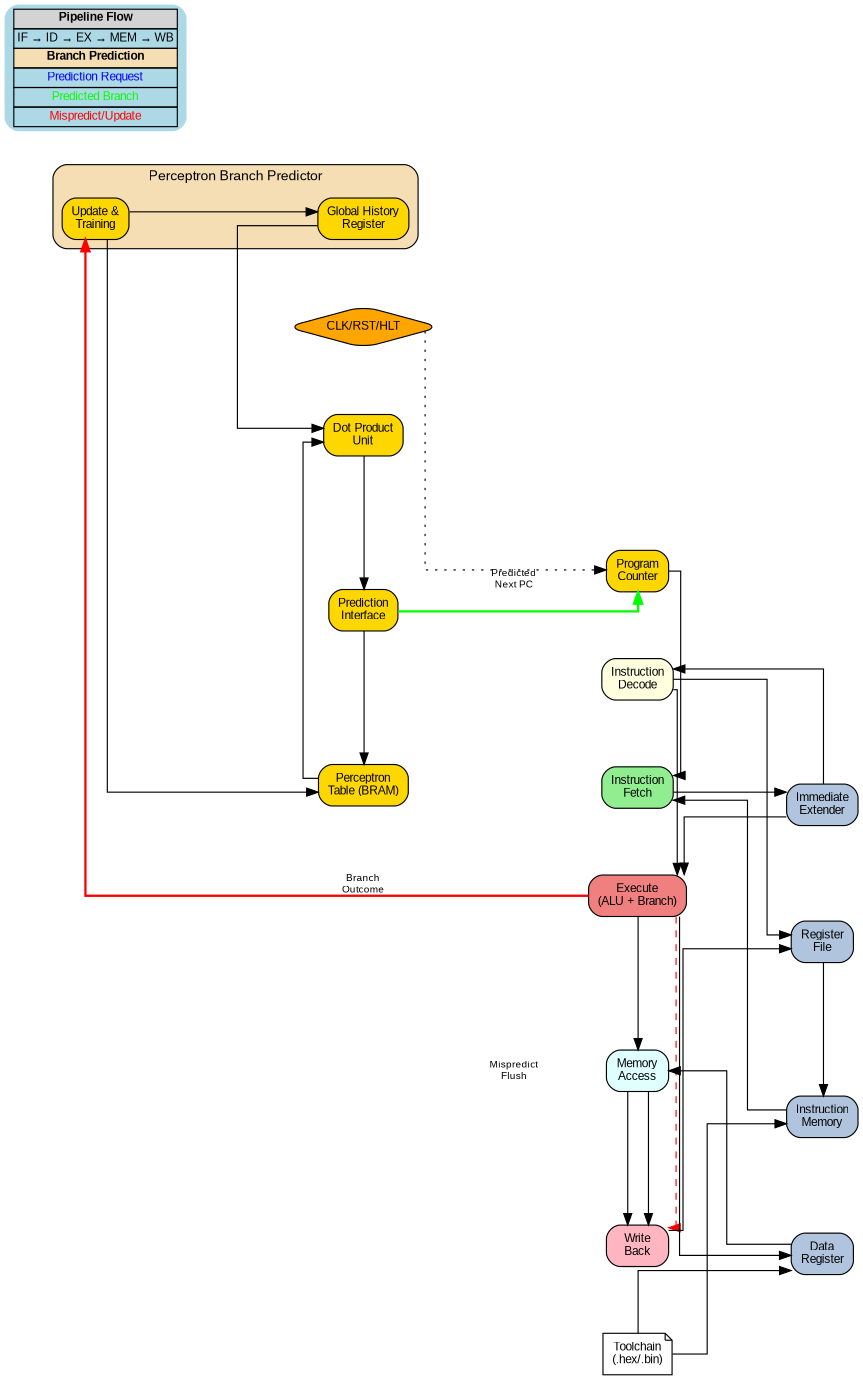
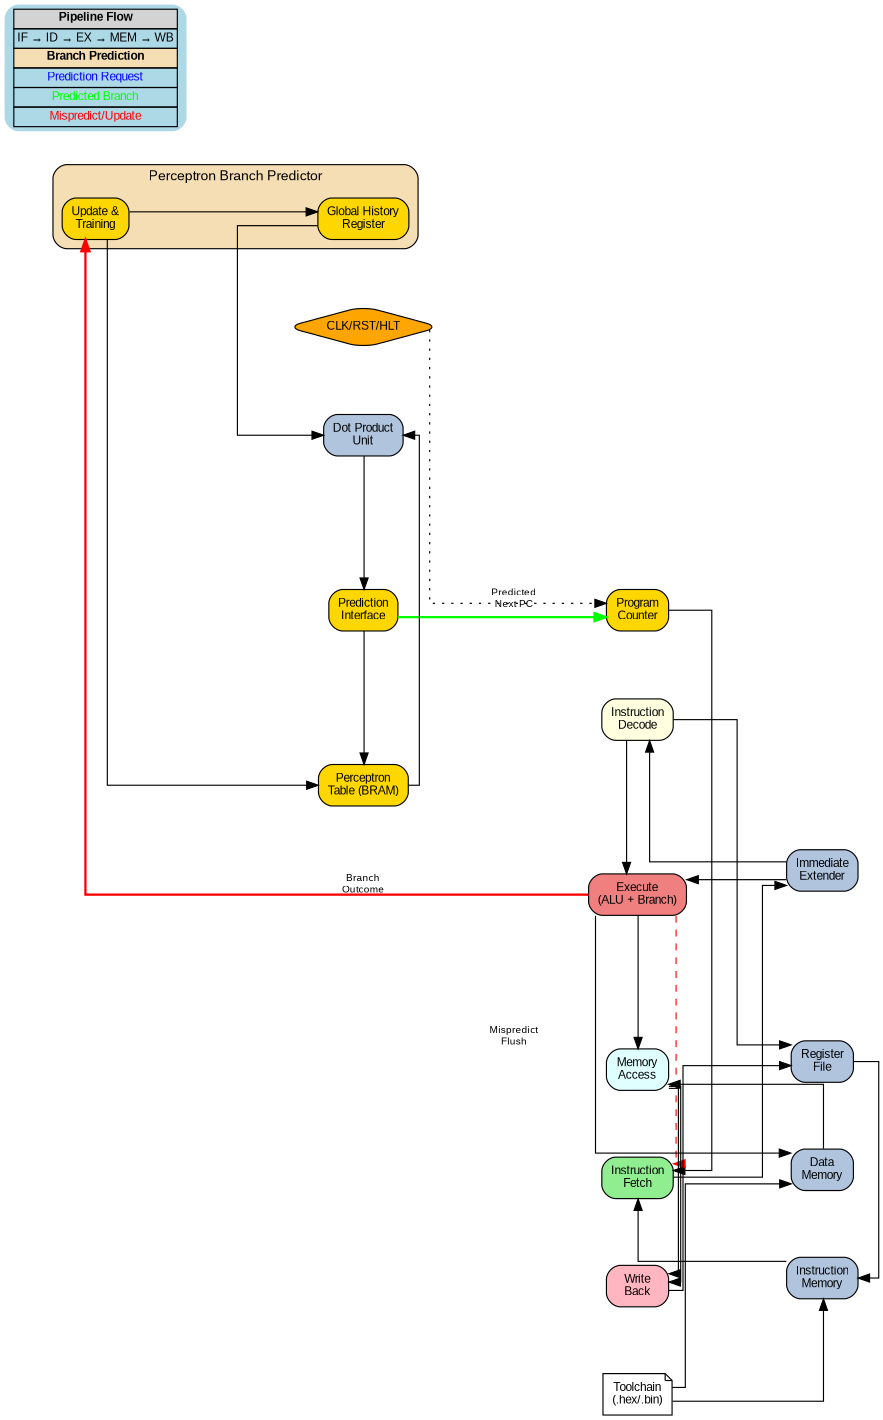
(363, 435) -> (363, 435)
(676, 1073) -> (676, 1040)
(822, 1254) -> (822, 1170)
